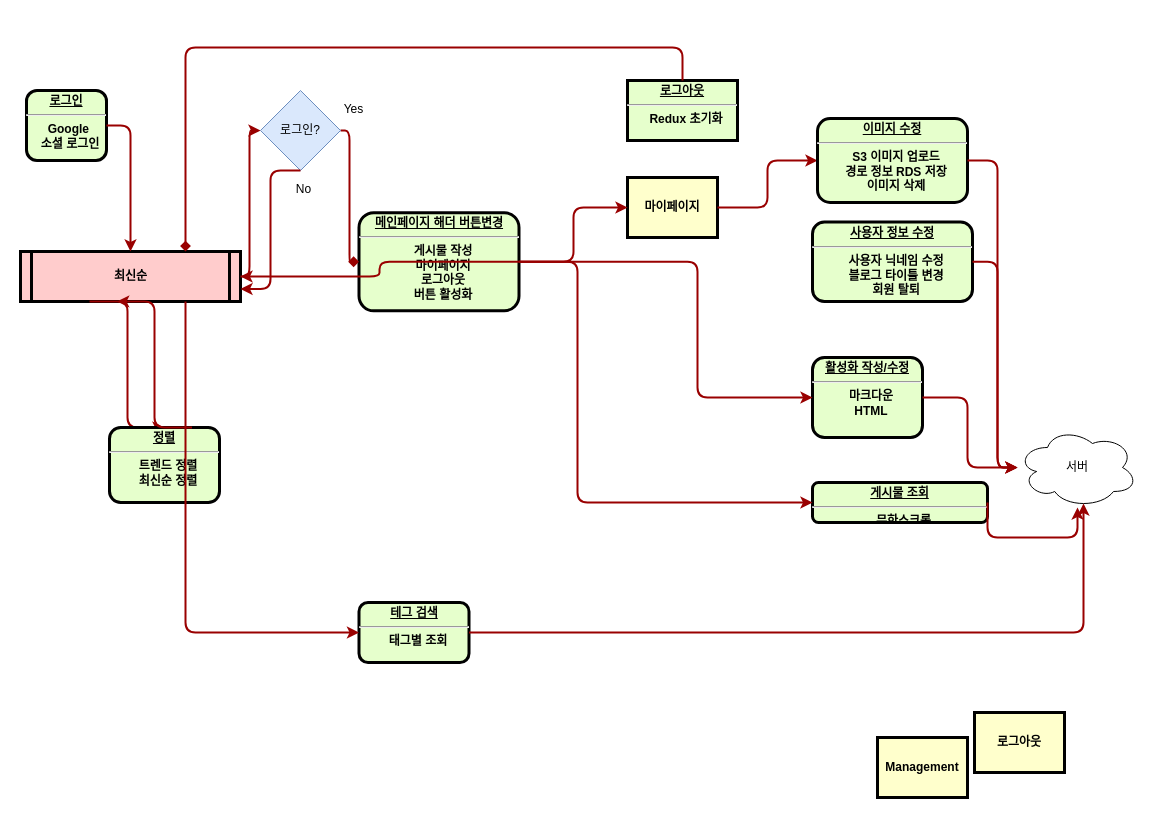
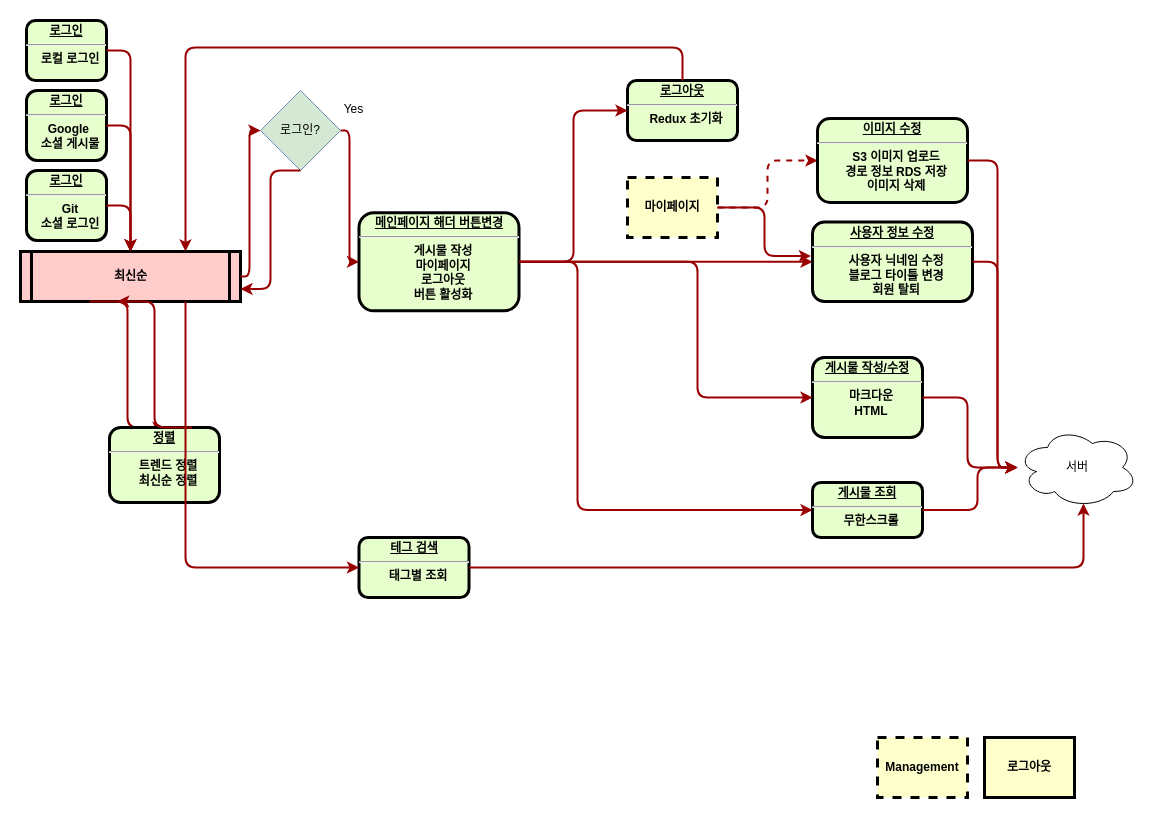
none -> (67, 51)
none -> (131, 82)
(67, 91) -> (67, 91)
(683, 111) -> (683, 111)
(301, 131) -> (301, 131)
(768, 165) -> (768, 165)
(304, 191) -> none
none -> (67, 206)
none -> (116, 206)
(598, 208) -> (749, 262)
(673, 208) -> (673, 208)
(186, 240) -> (186, 241)
none -> (765, 250)
(350, 260) -> (350, 260)
(380, 265) -> (574, 143)
(868, 358) -> (868, 358)
(900, 503) -> (868, 510)
(414, 633) -> (414, 568)
(1020, 743) -> (1030, 768)
(923, 768) -> (923, 768)
